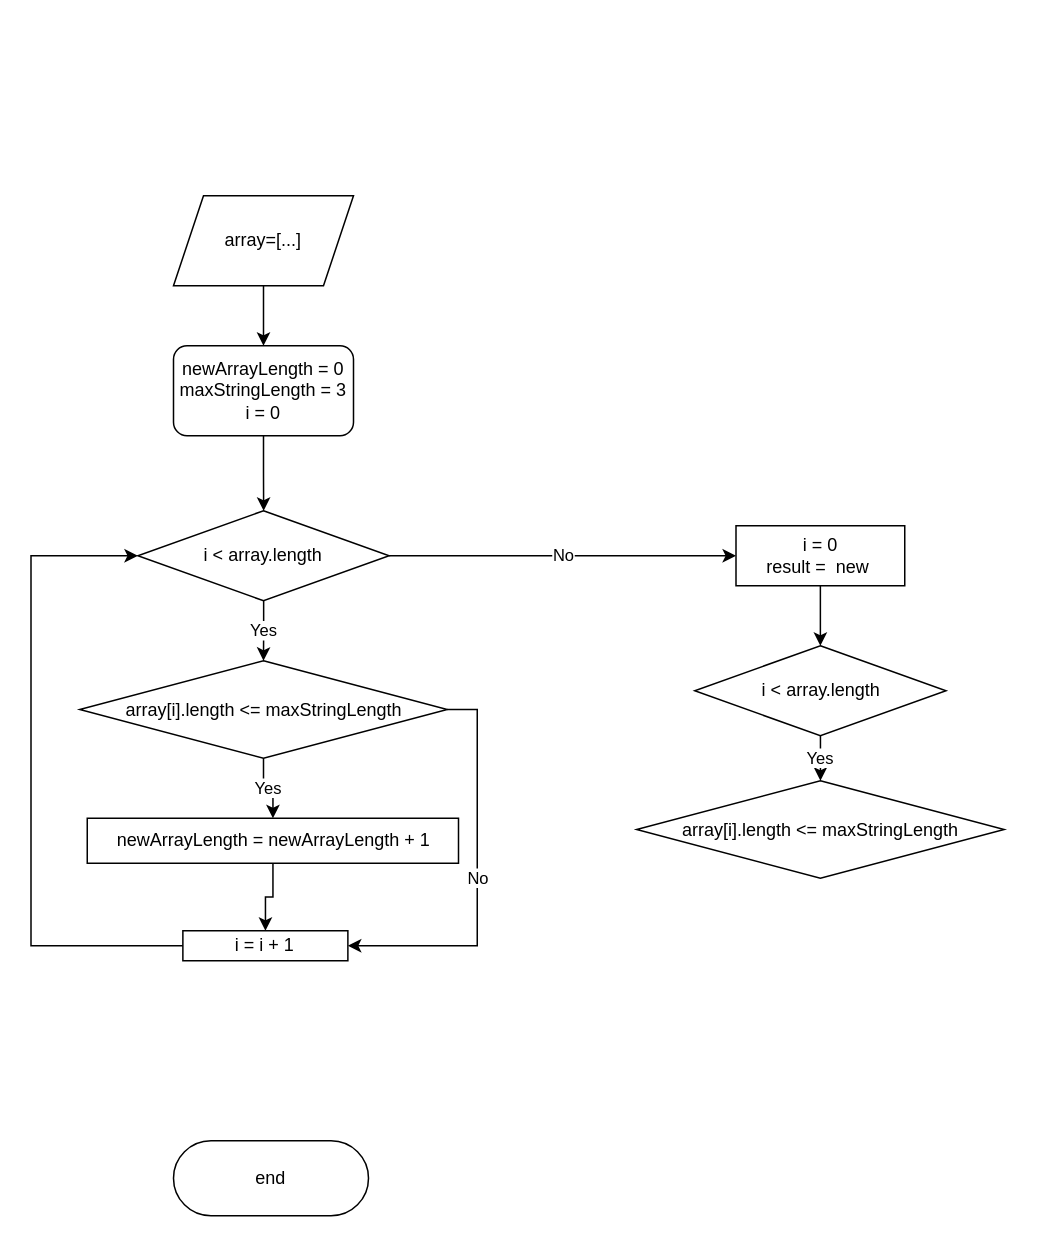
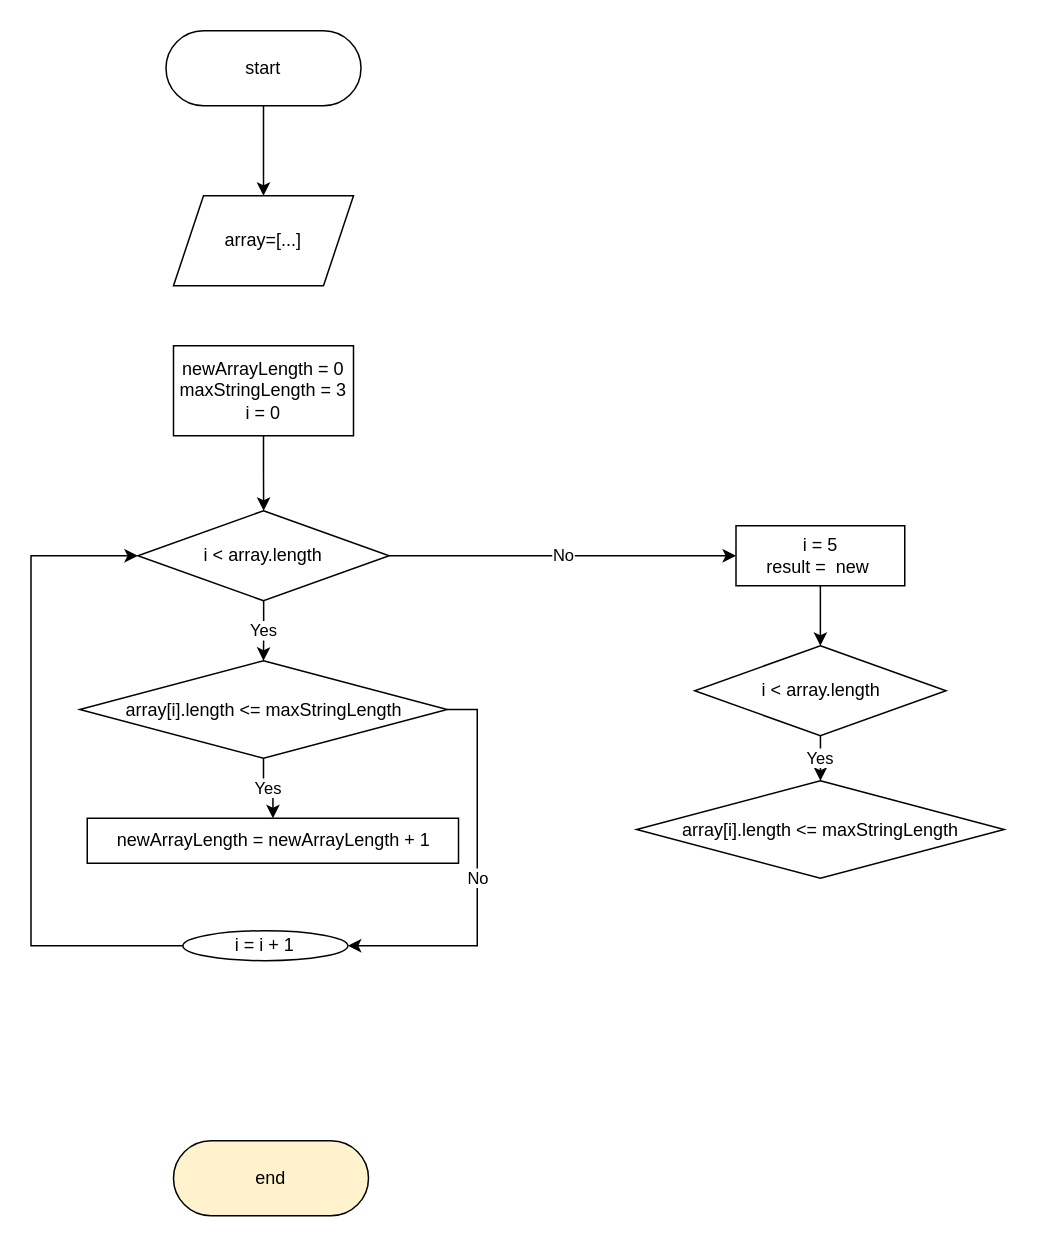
none -> (263, 68)
none -> (263, 146)
(263, 311) -> none
(263, 391) -> (263, 391)
(821, 556) -> (821, 556)
(273, 896) -> none
(265, 946) -> (265, 946)
(271, 1178) -> (271, 1178)
